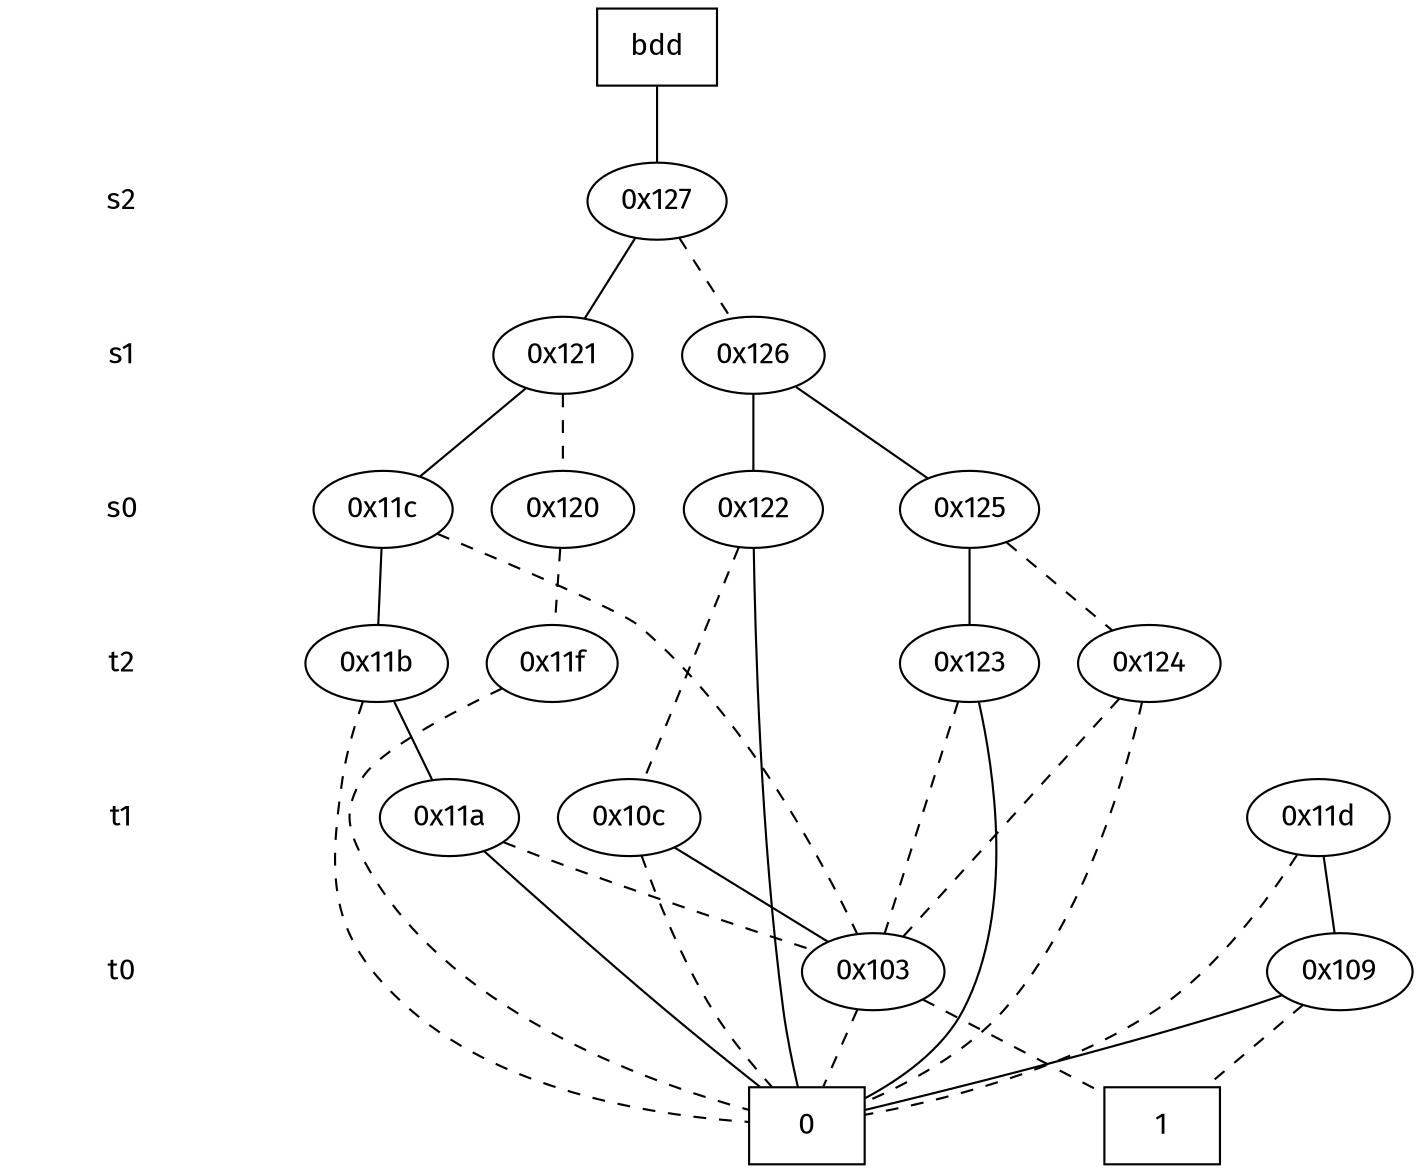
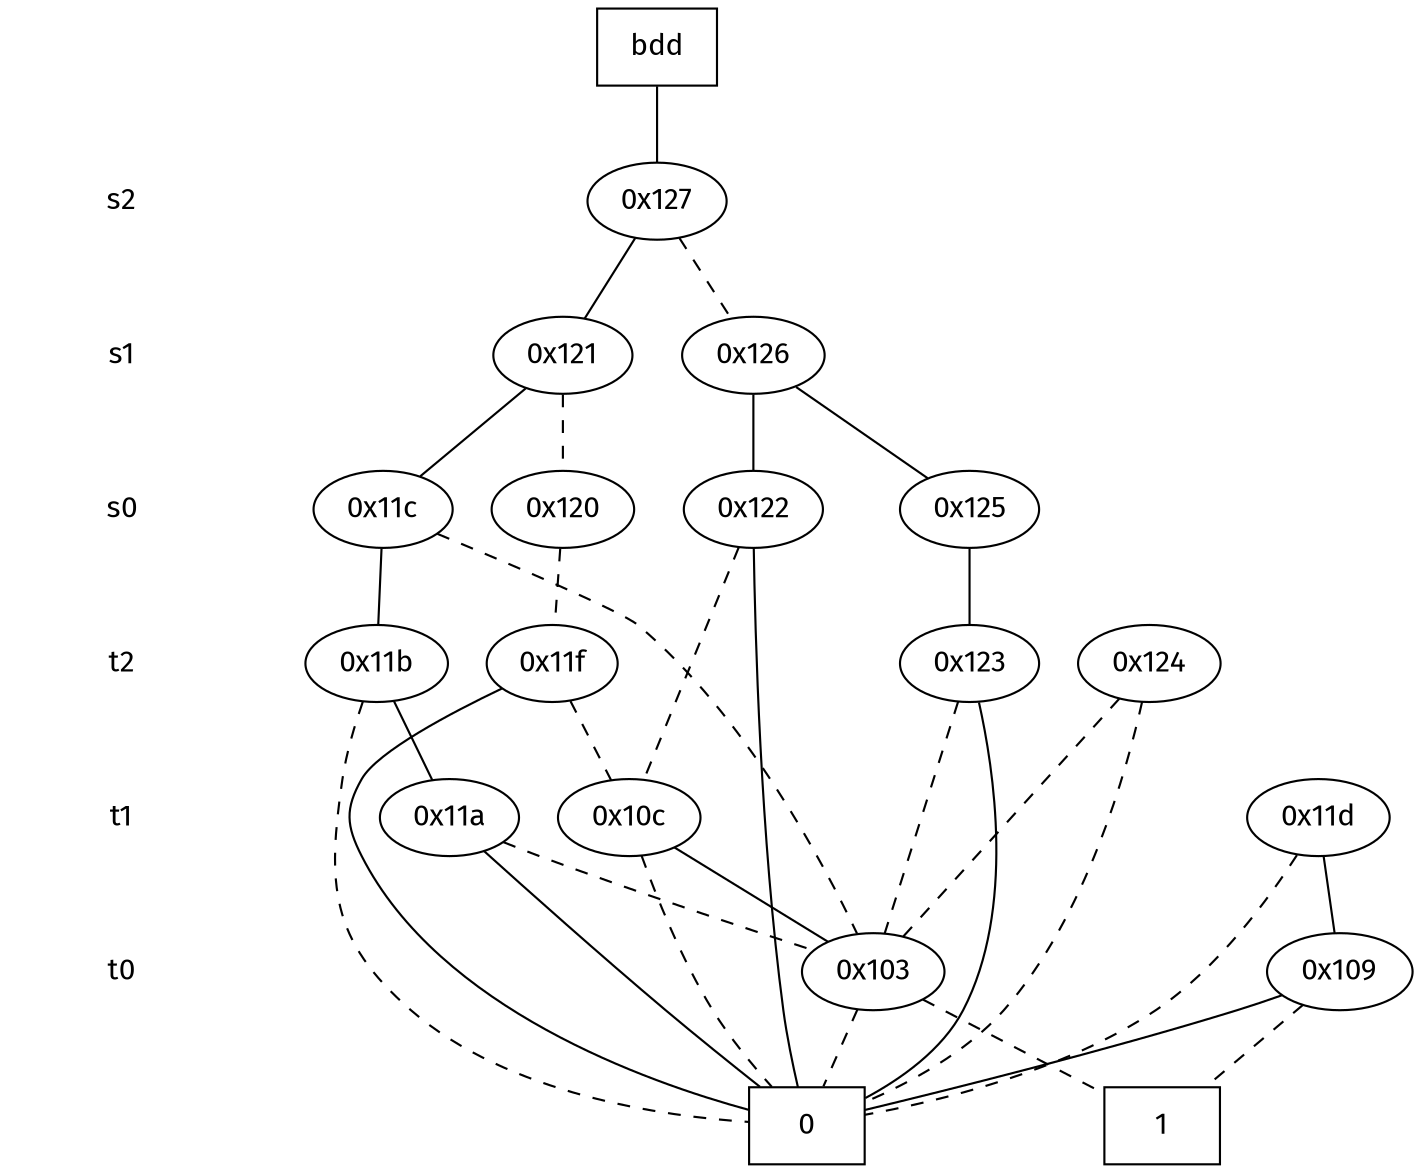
(1059, 586) -> none
none -> (591, 741)
(430, 945) -> (430, 945)
